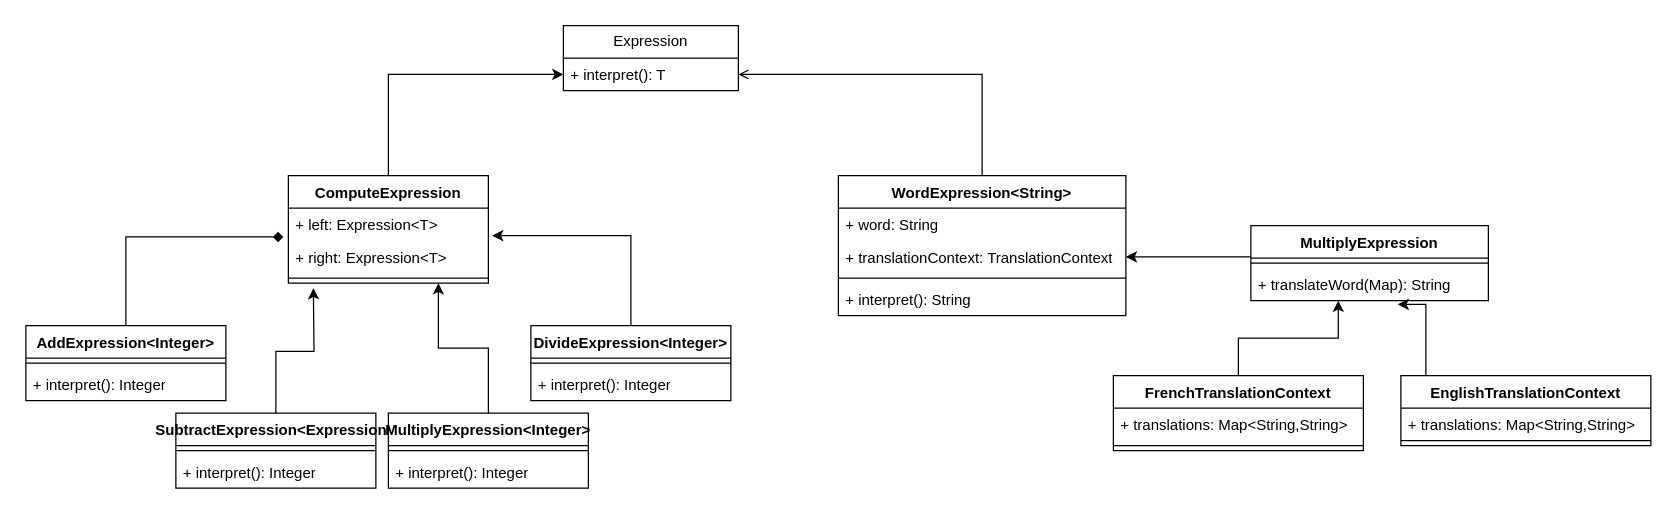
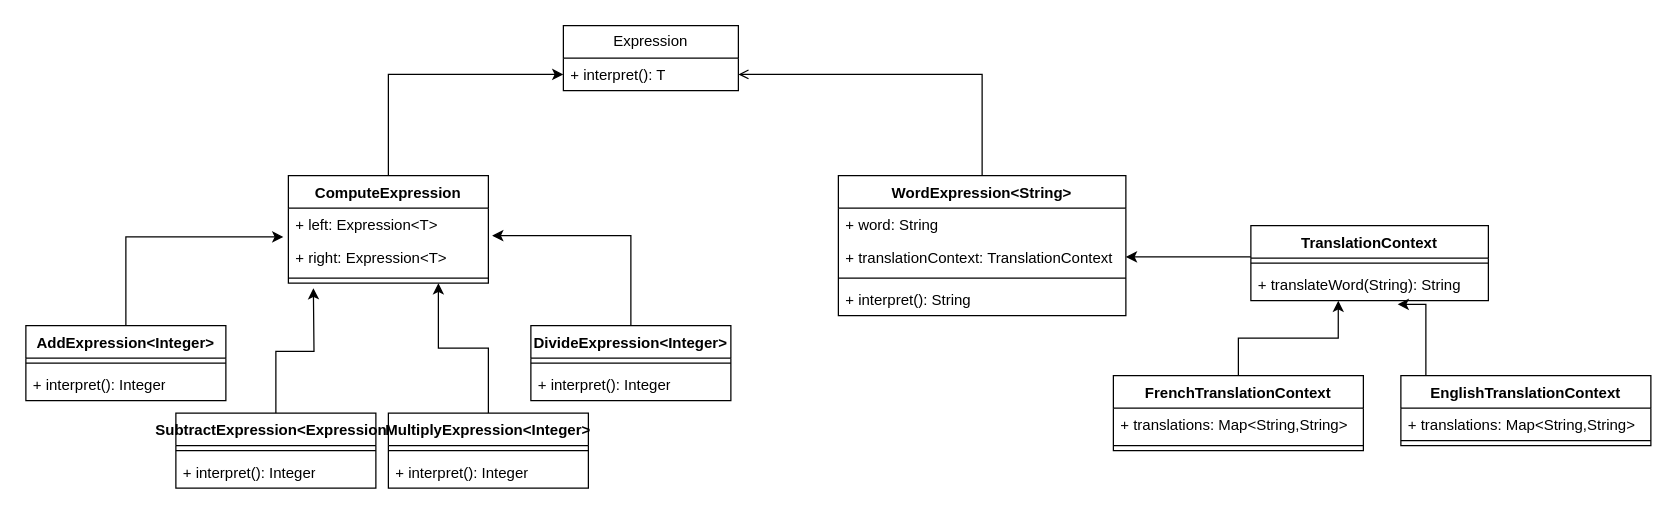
(272, 237) -> (273, 237)
(1369, 243) -> (1369, 243)
(1366, 286) -> (1371, 295)
